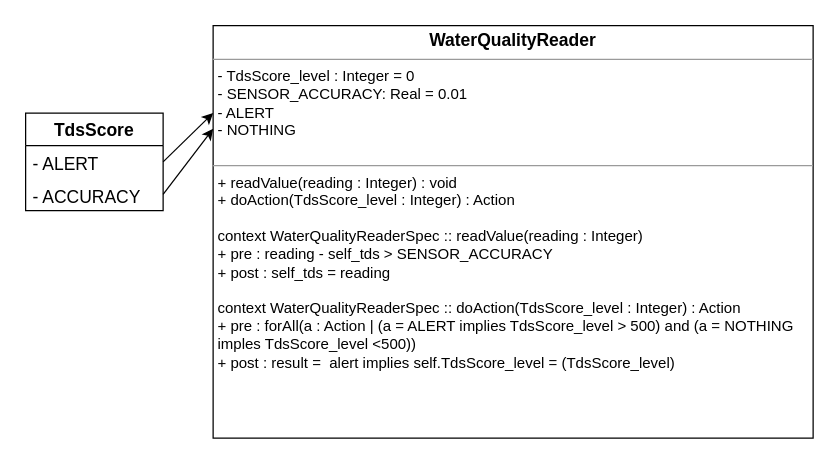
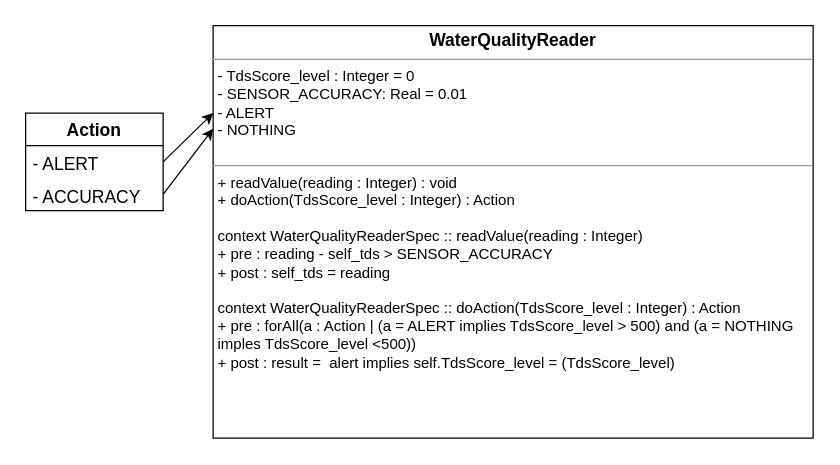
(94, 130) -> (94, 130)
